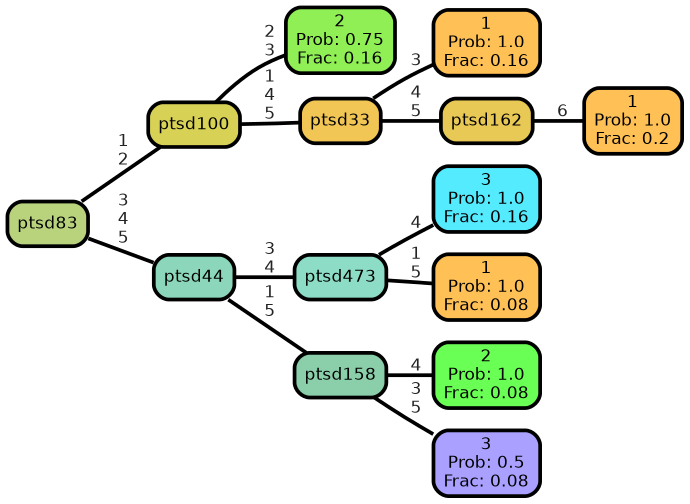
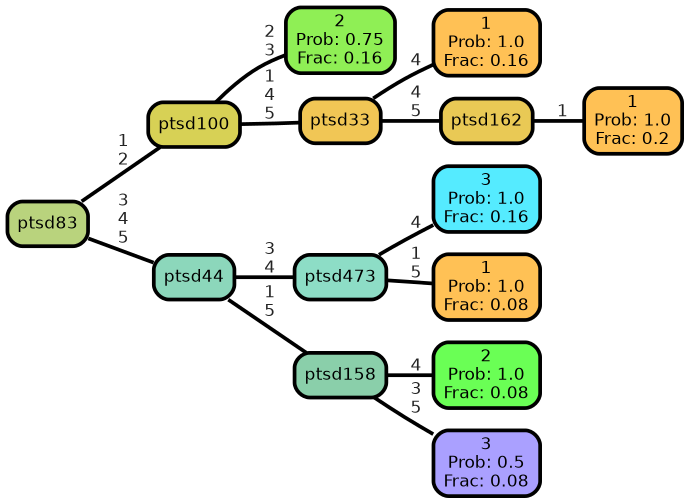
(414, 61) -> (414, 61)
(560, 112) -> (560, 112)
